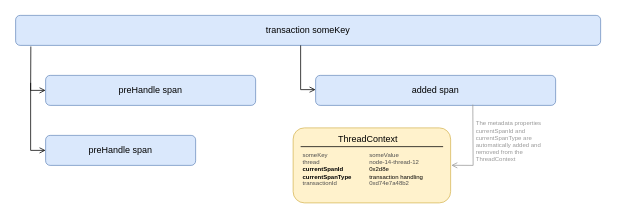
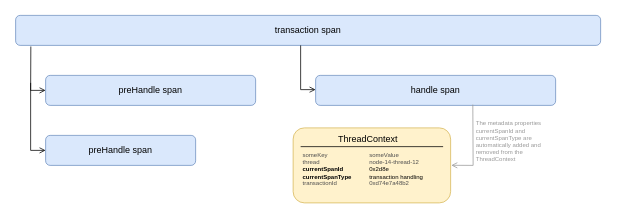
(308, 30) -> (308, 30)
(435, 90) -> (435, 90)
